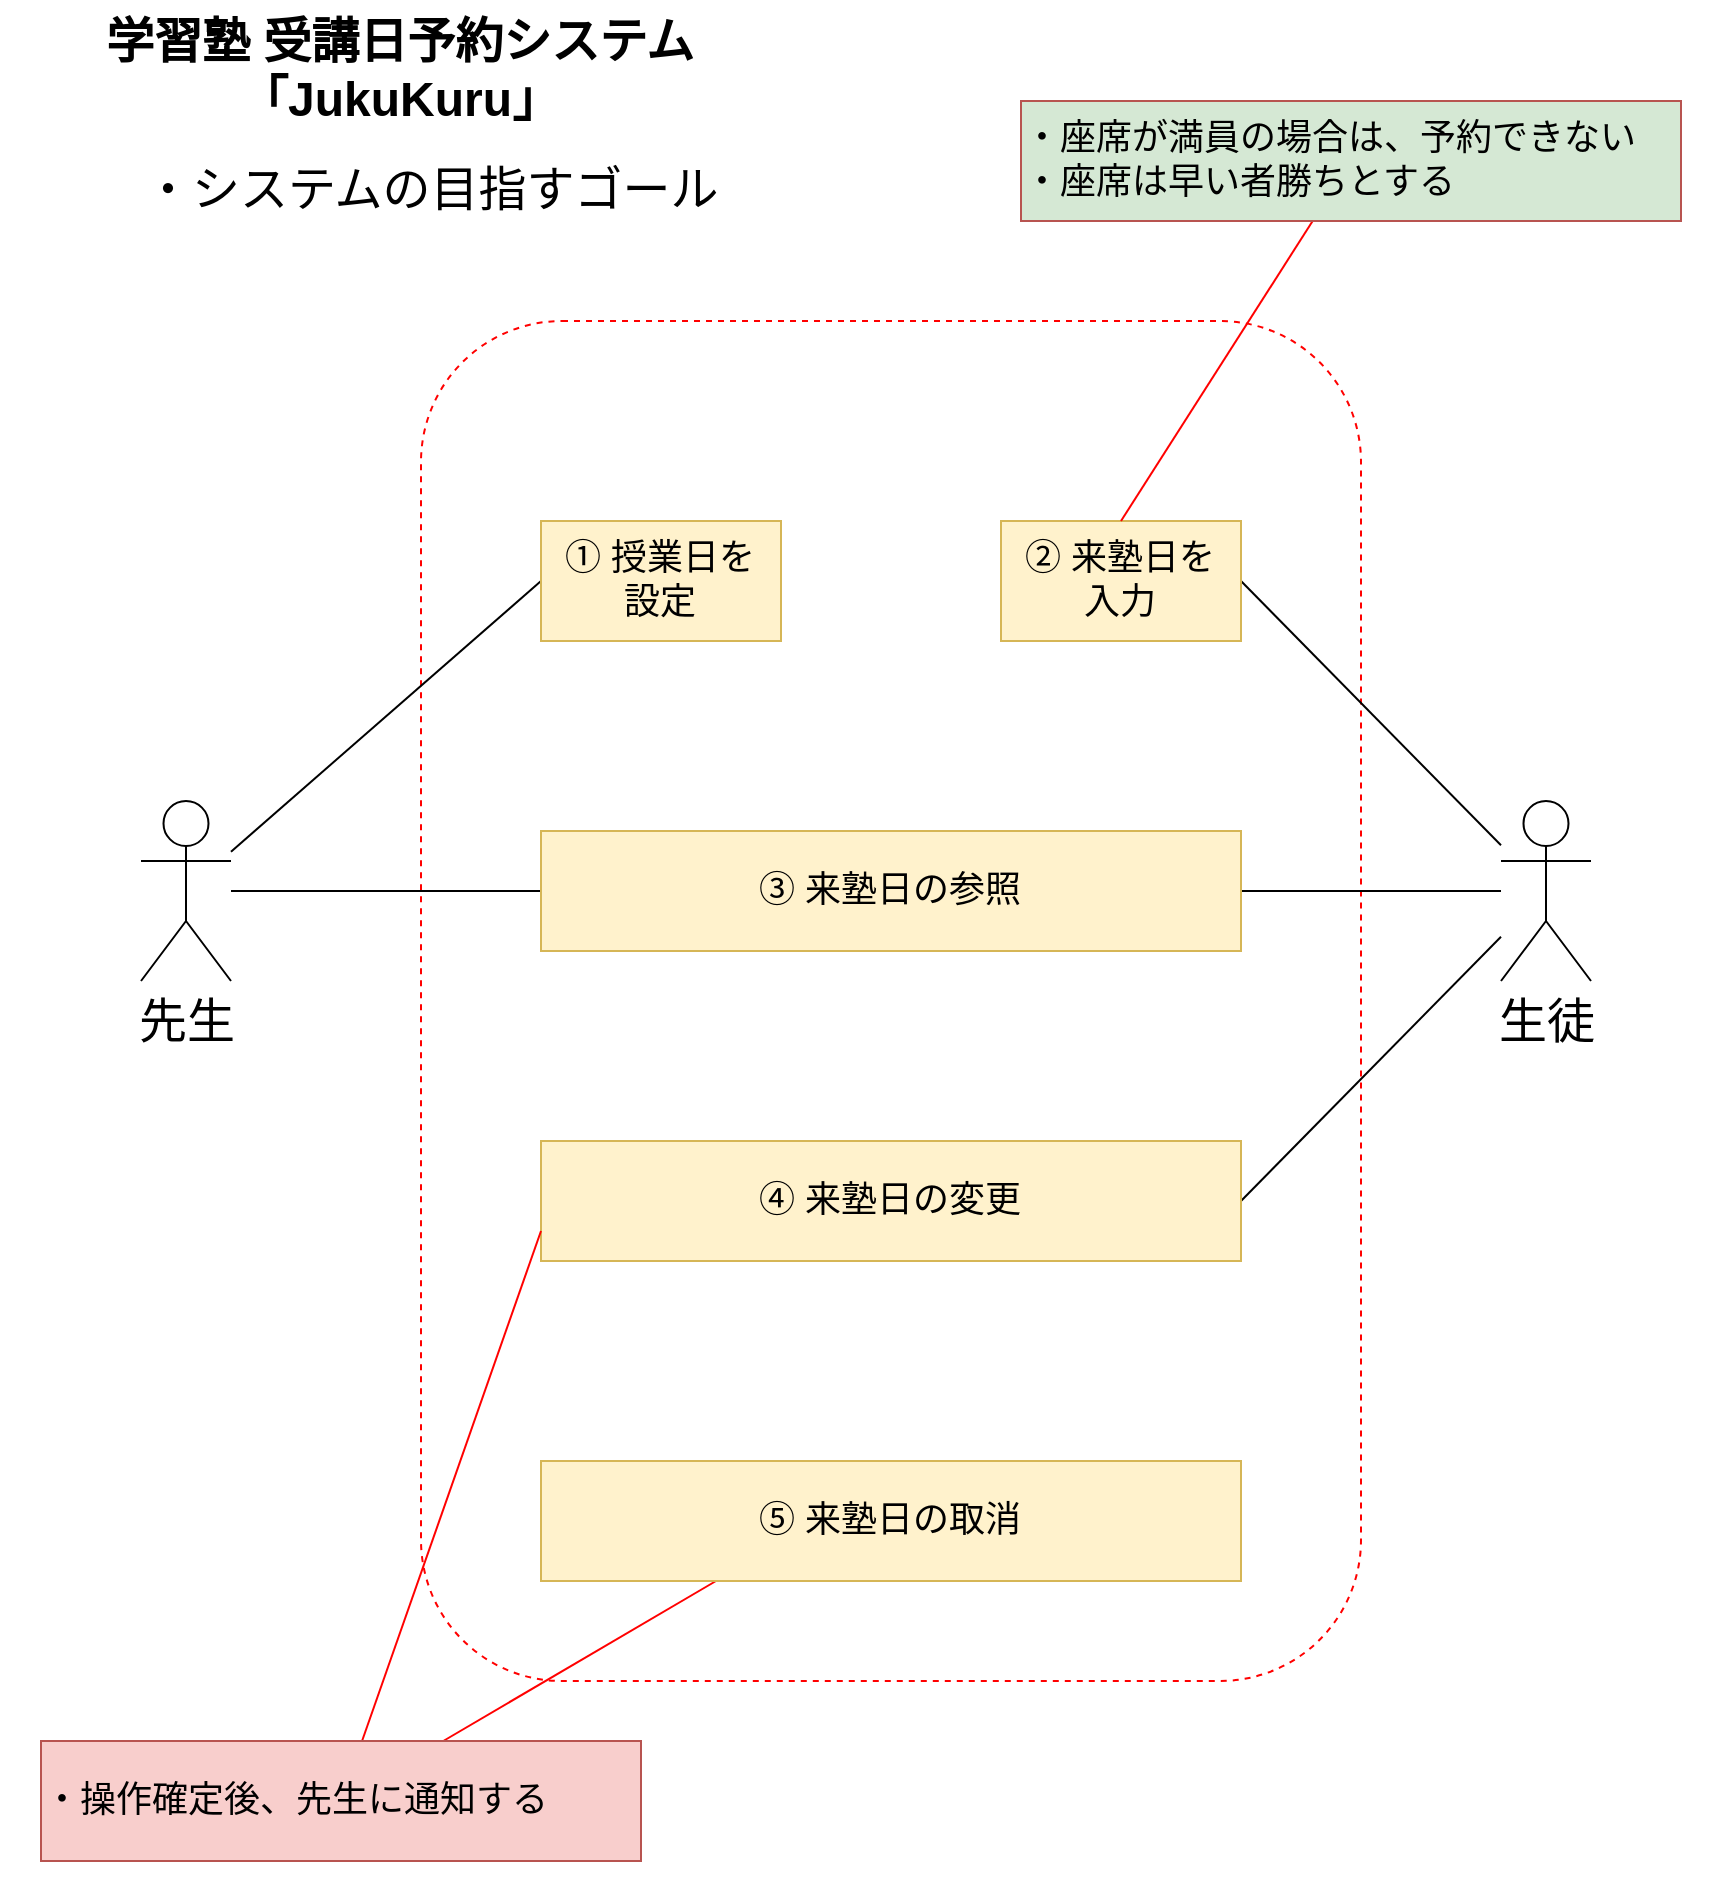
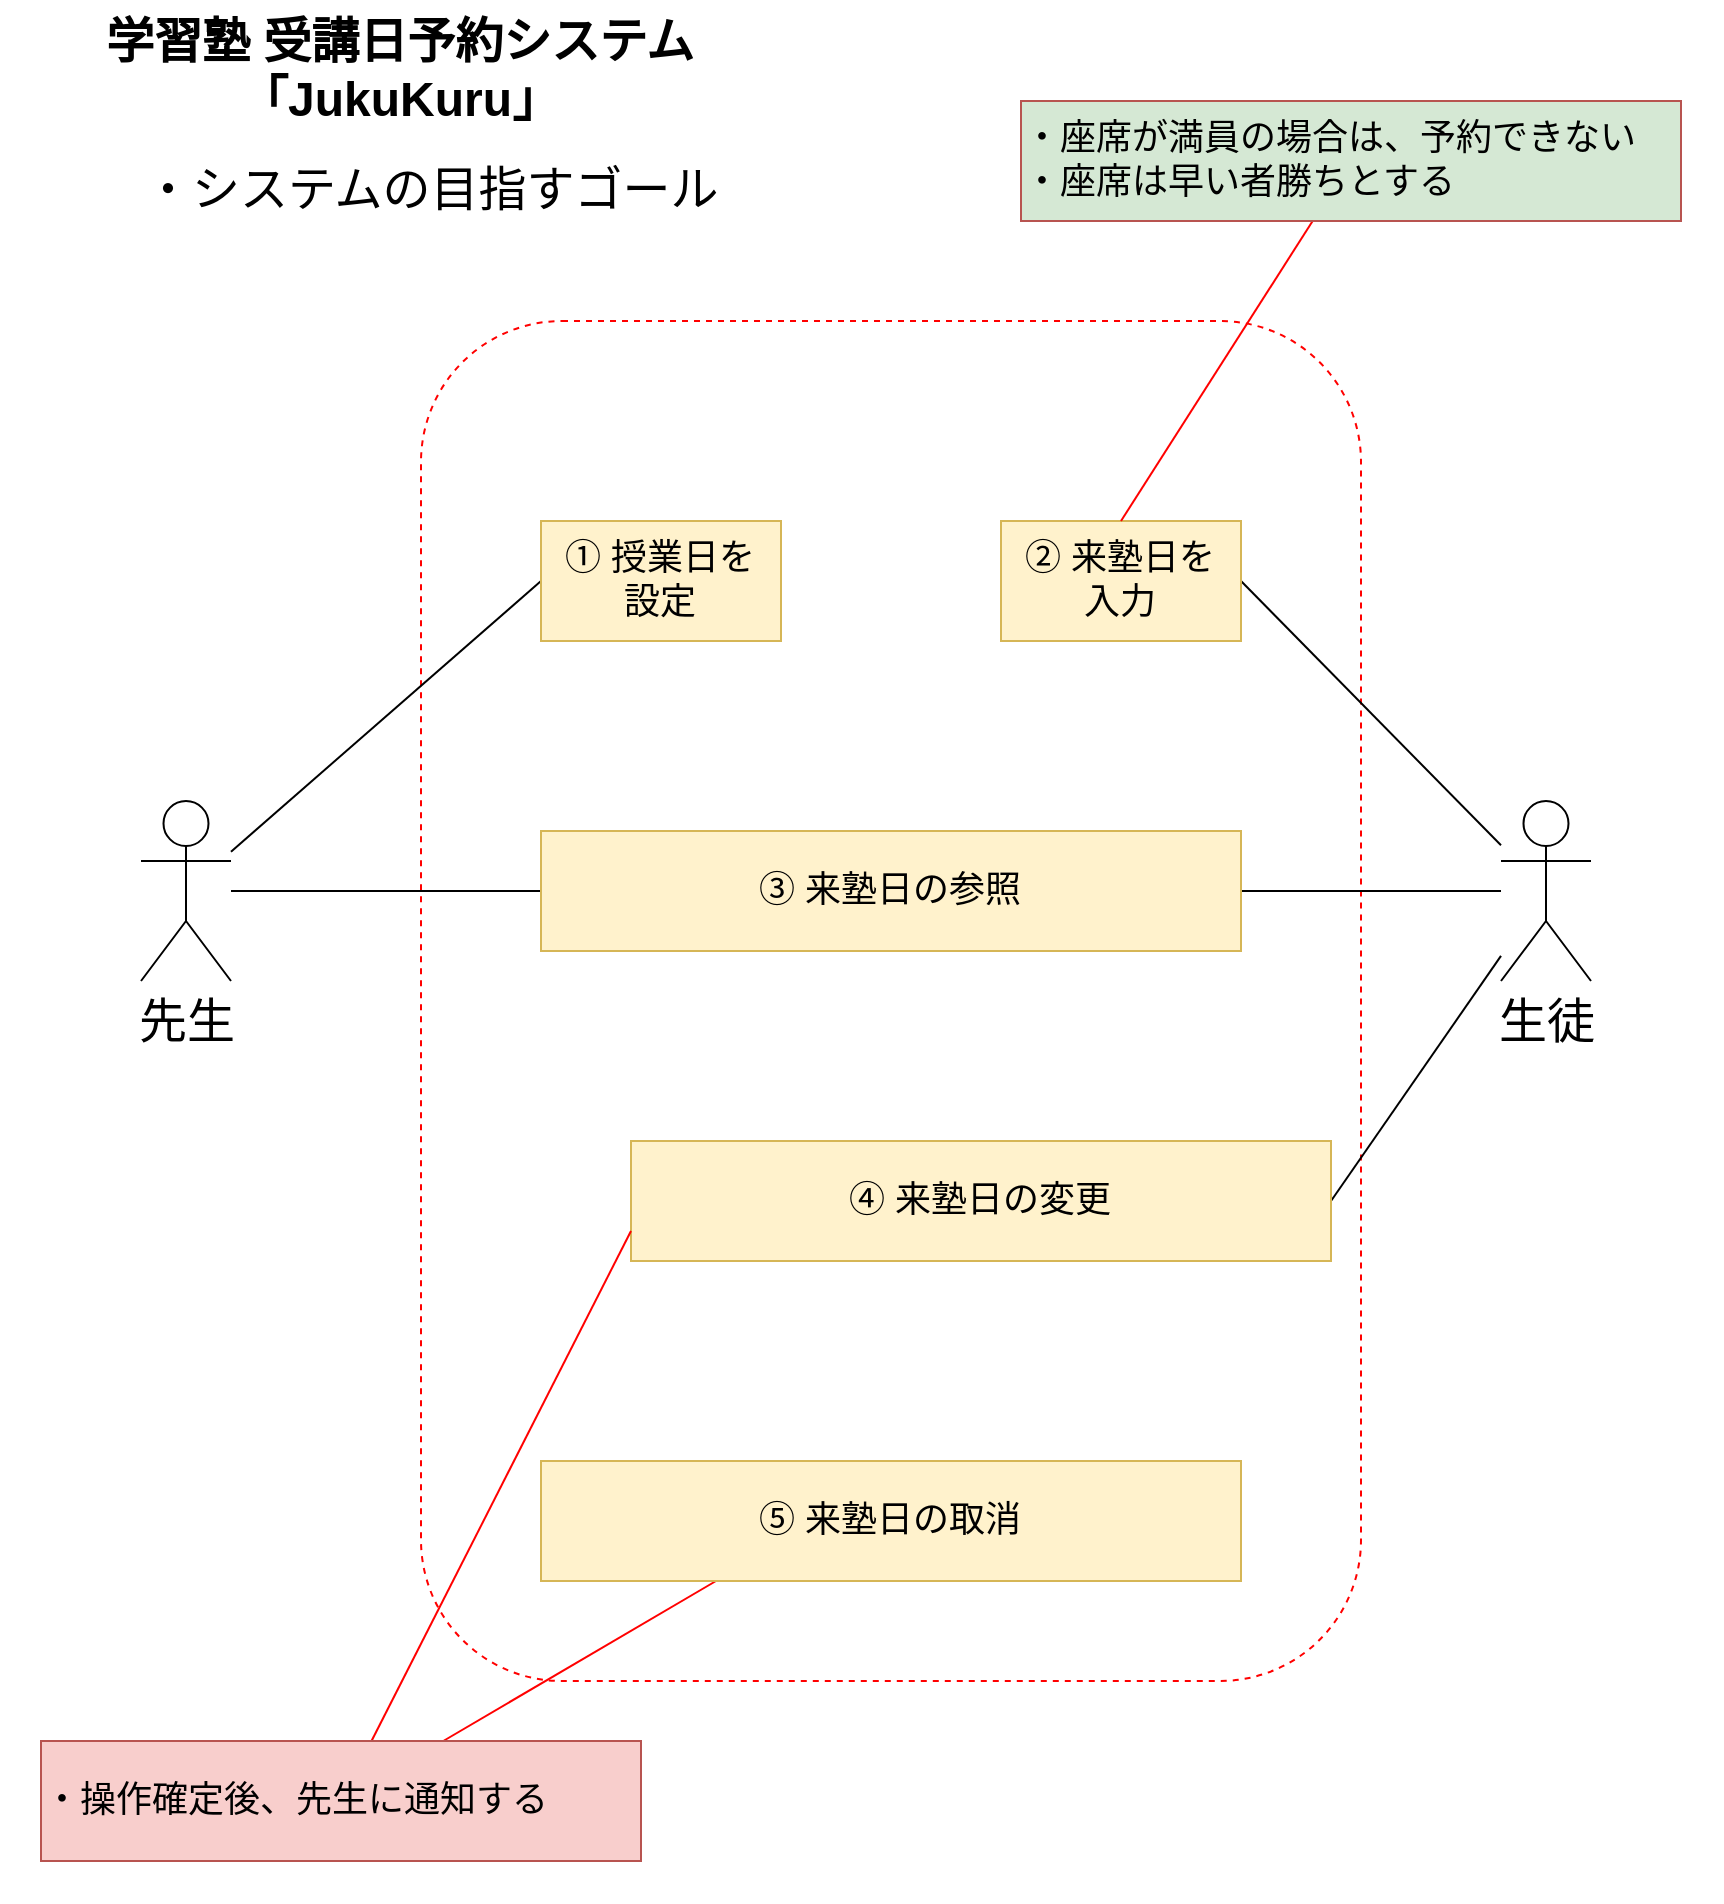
(891, 1201) -> (981, 1201)
